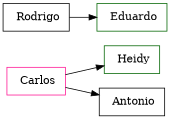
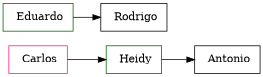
(79, 17) -> (83, 17)
(79, 90) -> (174, 60)
